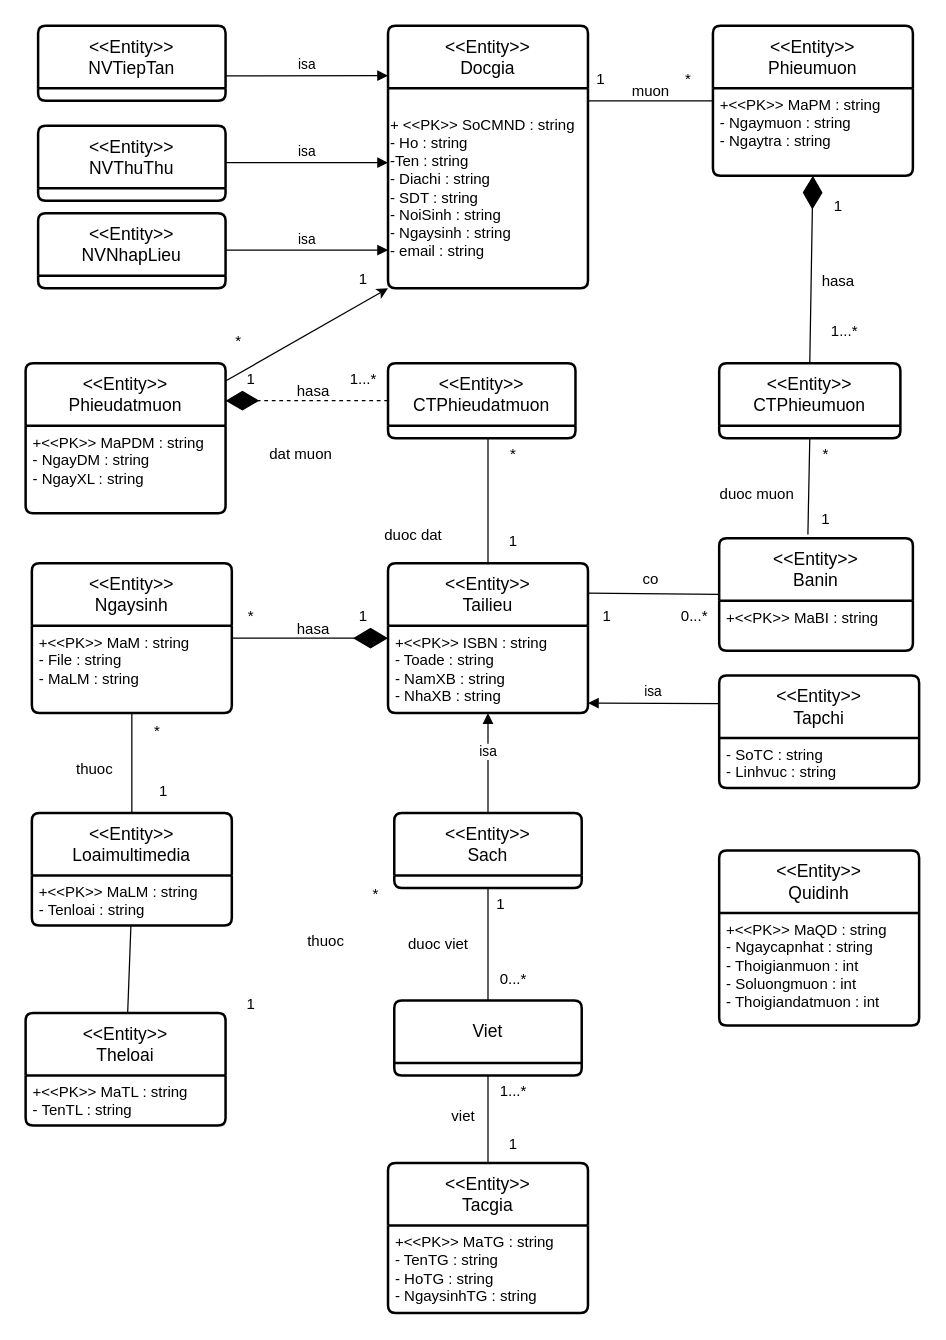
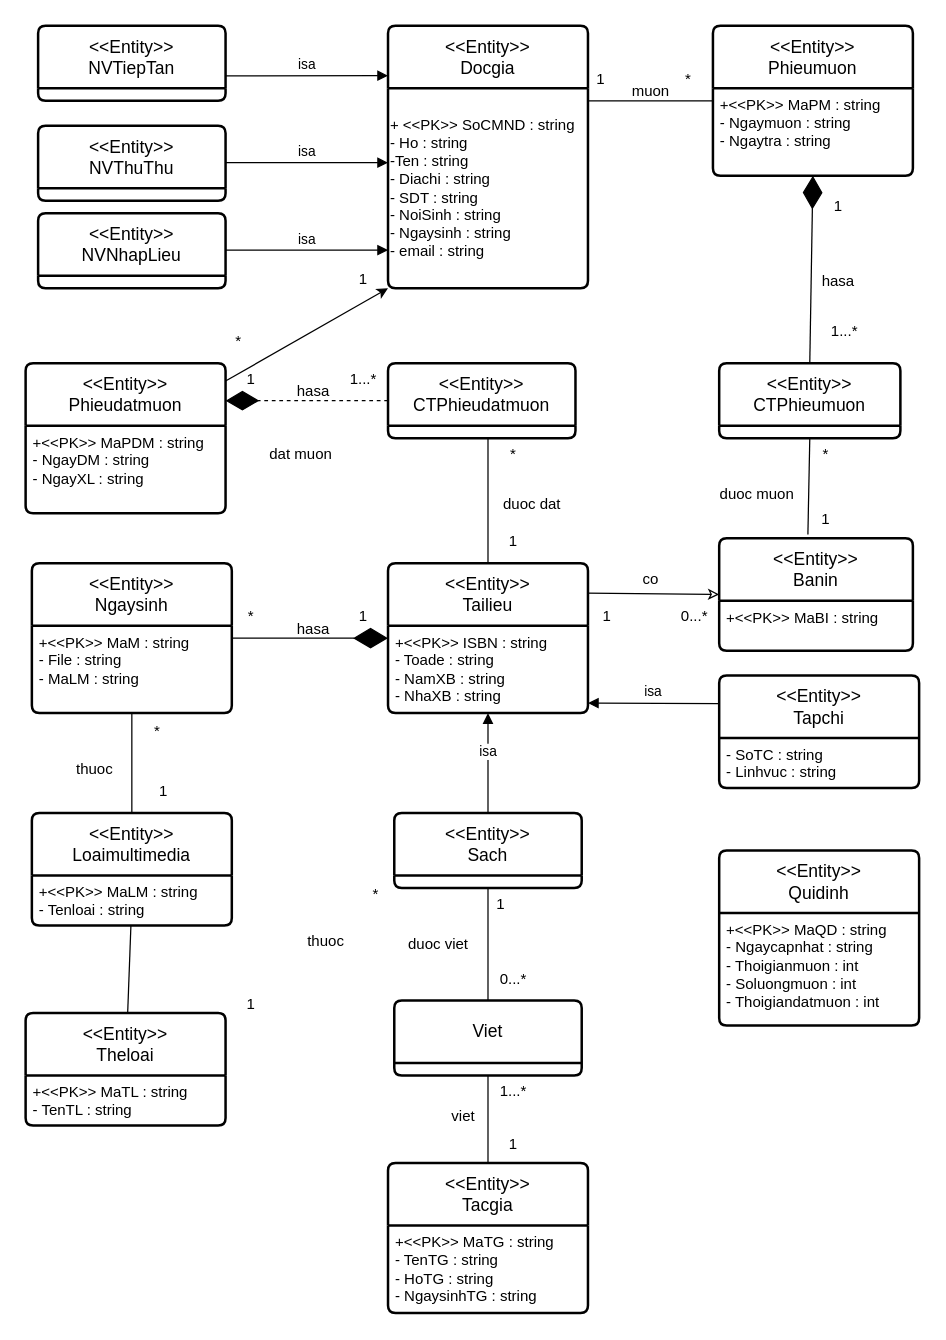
(413, 536) -> (532, 504)
(712, 594) -> (709, 594)
